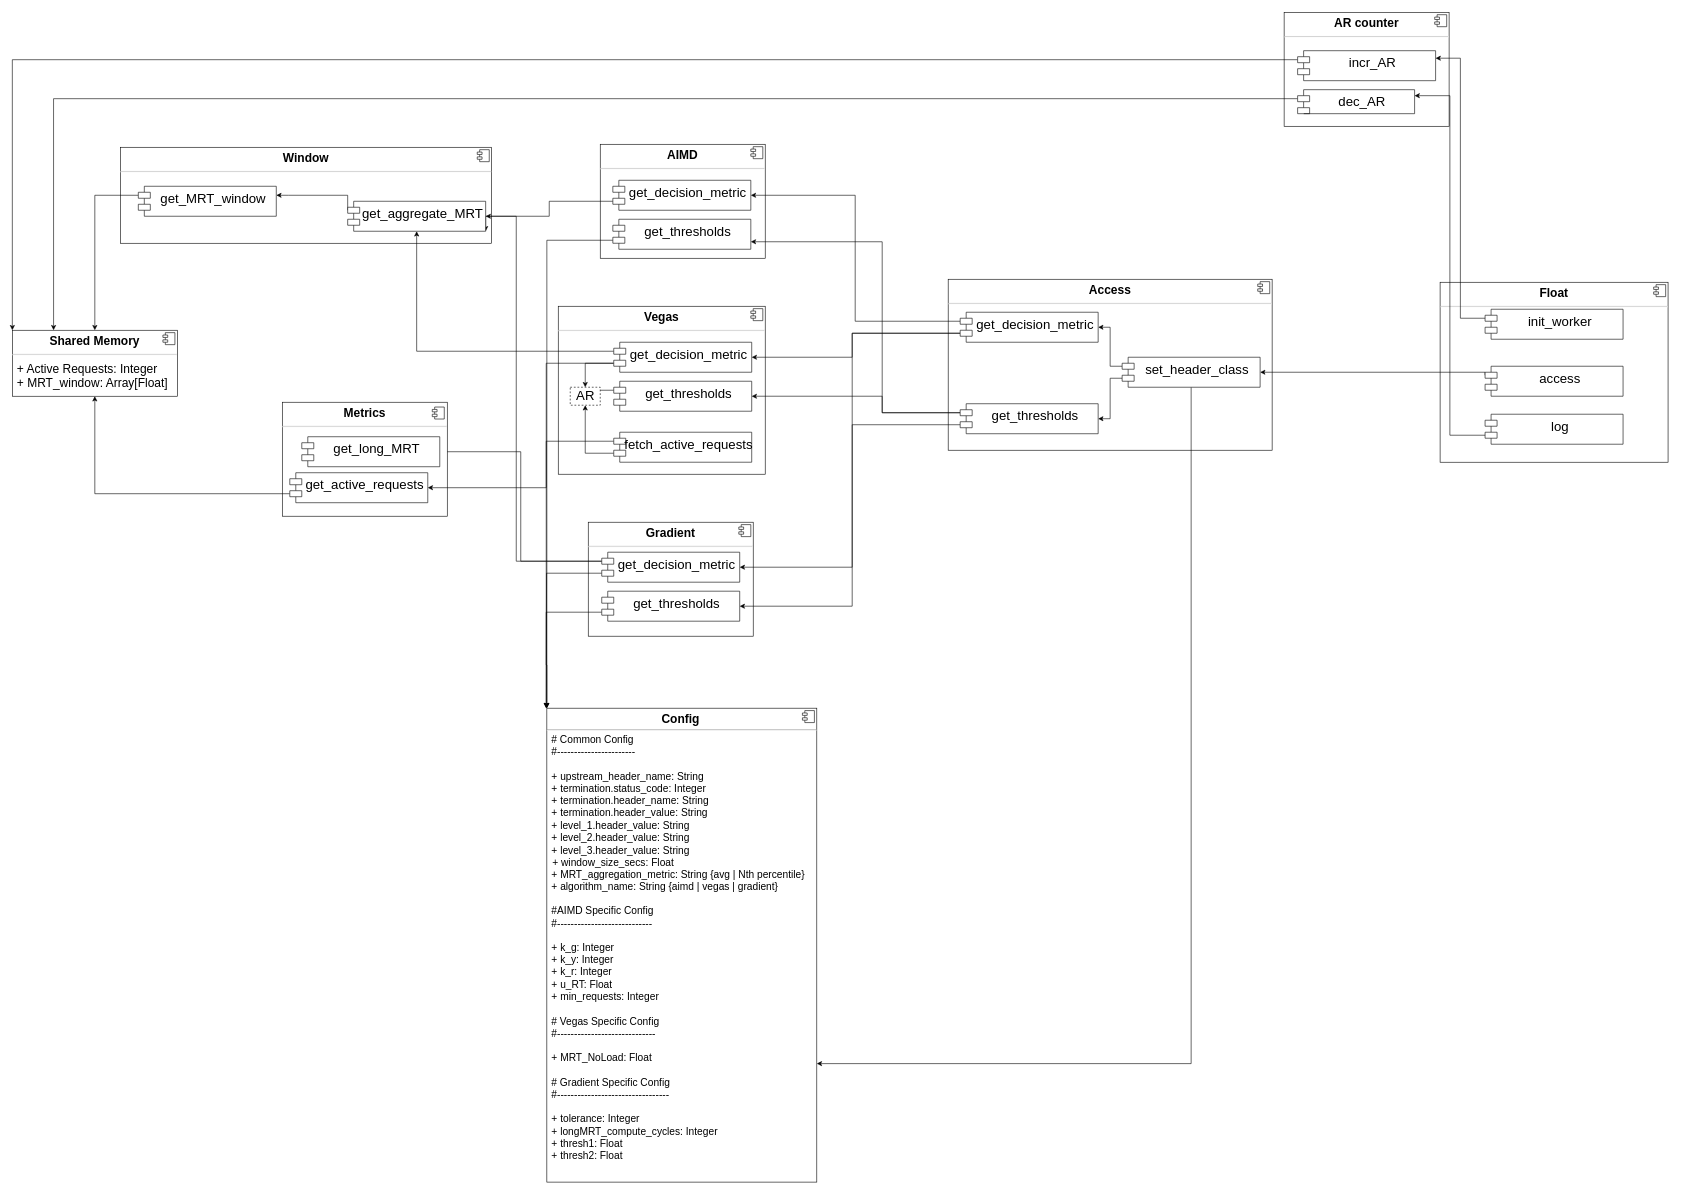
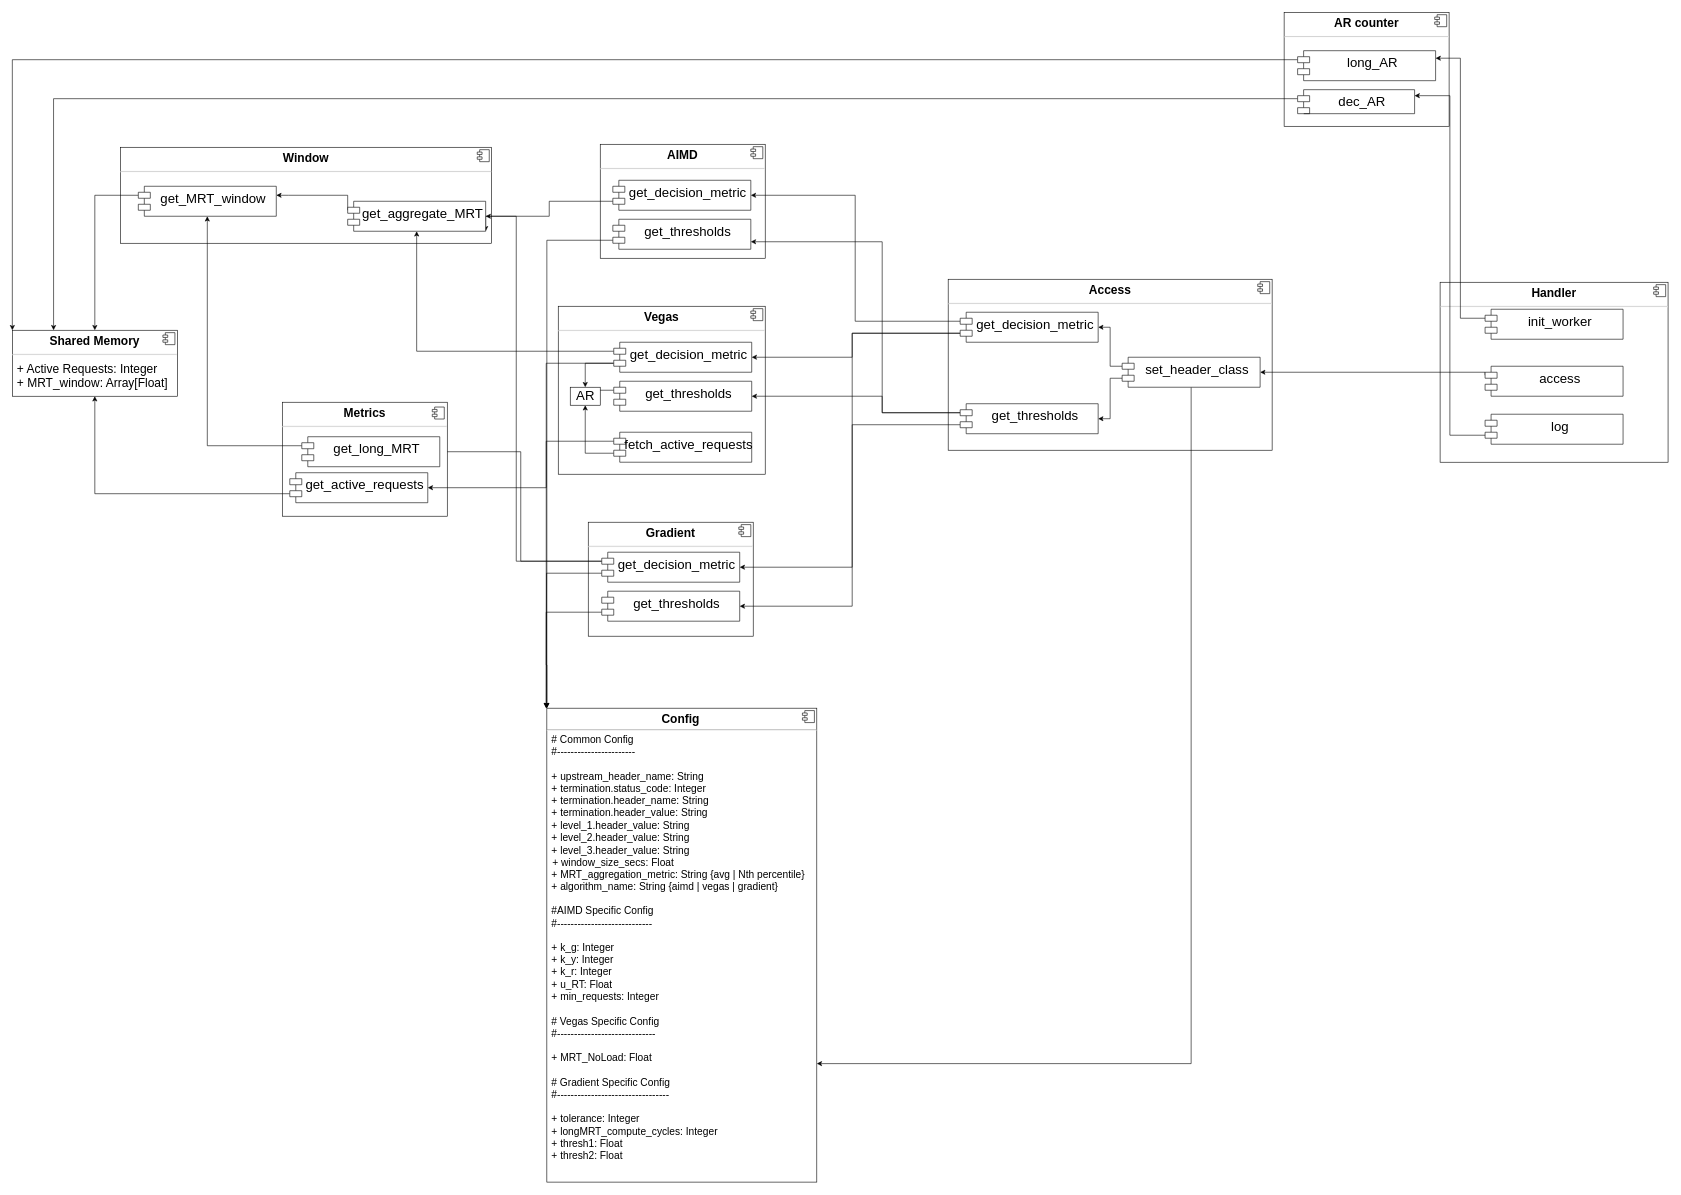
(1373, 63) -> (1373, 63)
(1456, 282) -> (1462, 282)
(585, 396) -> (585, 396)
none -> (207, 446)
